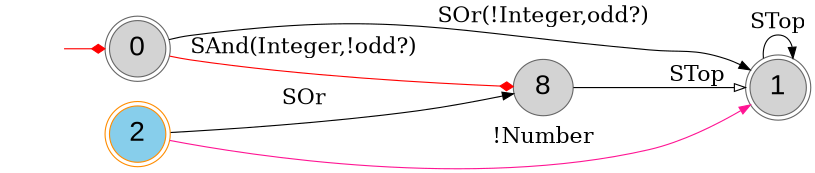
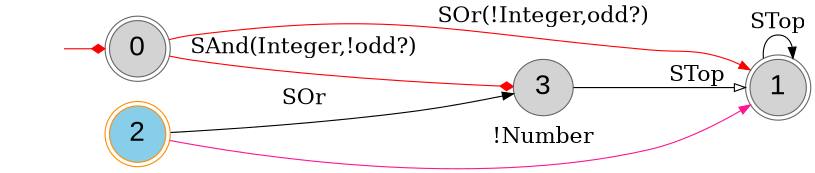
(456, 29) -> (456, 29)
(543, 88) -> (543, 88)
